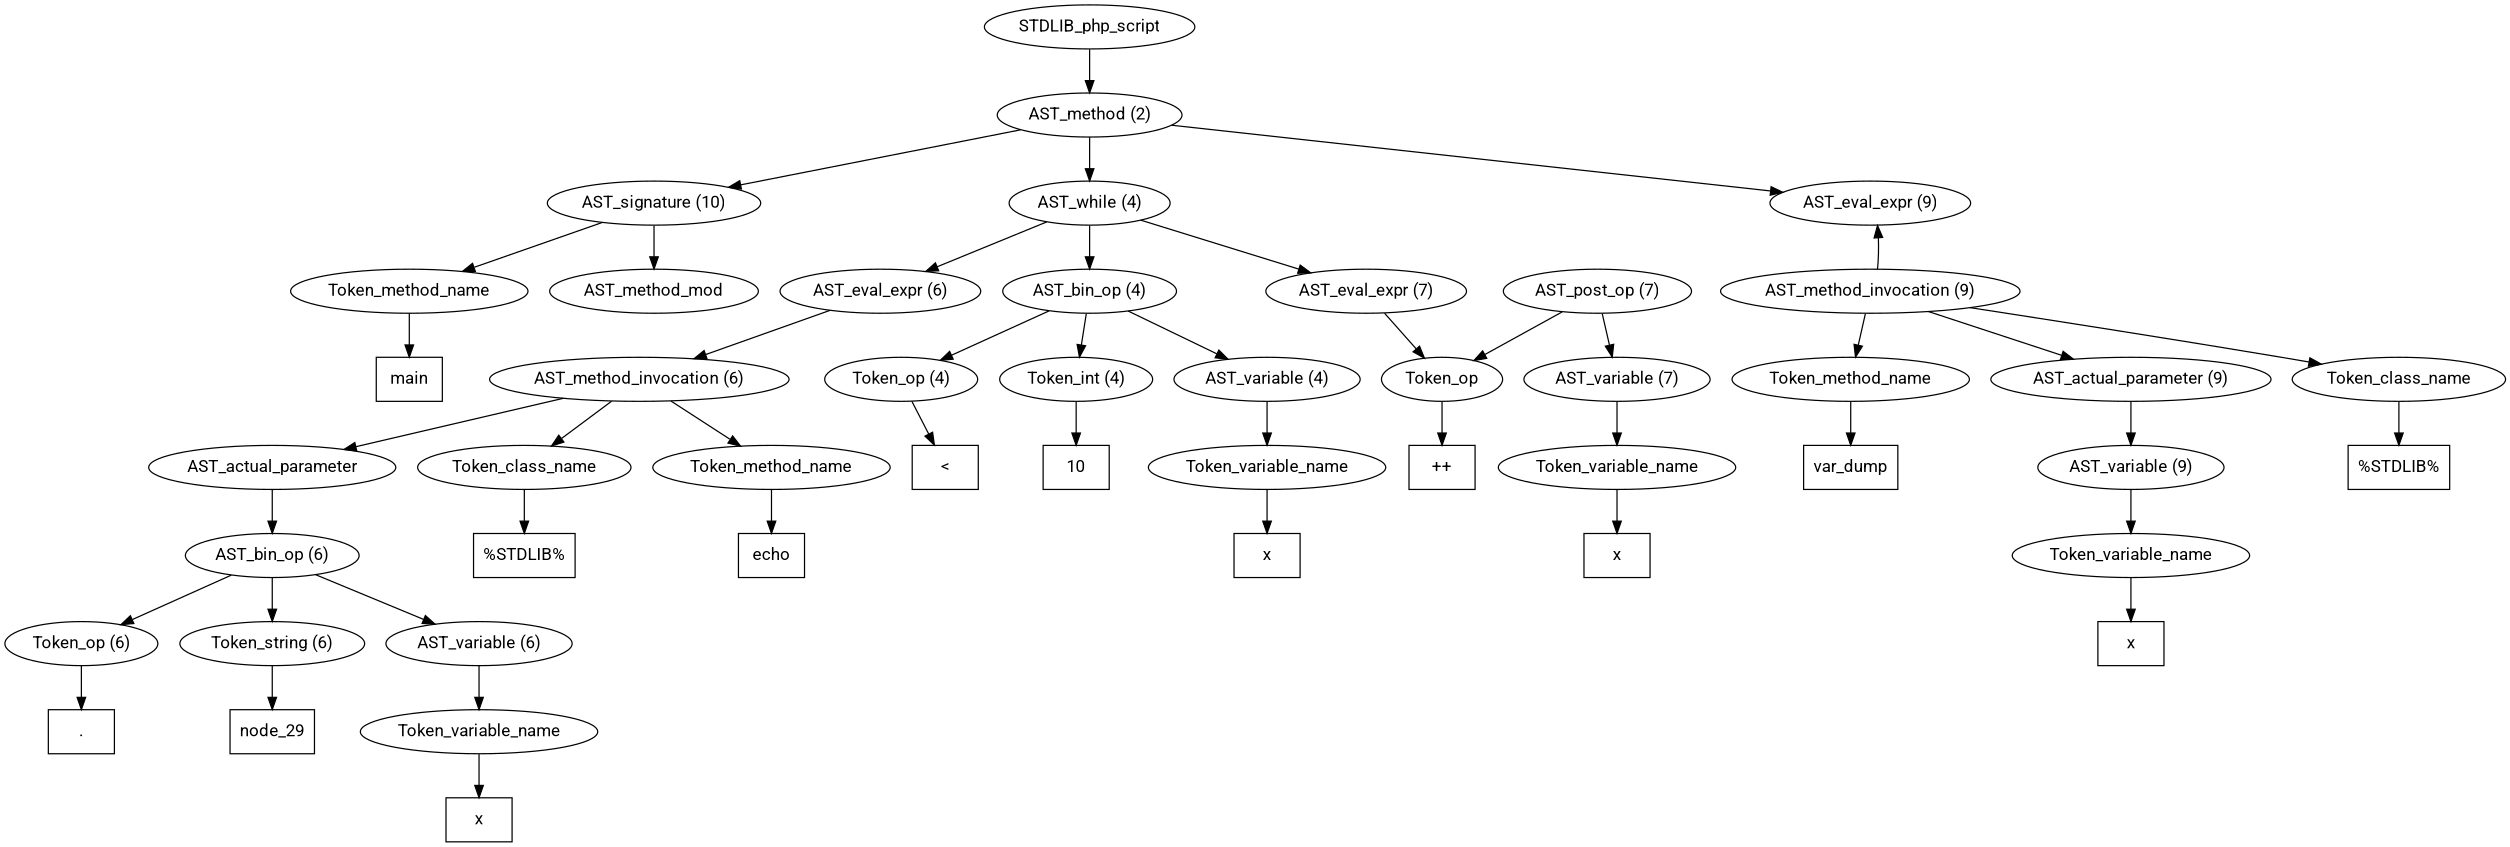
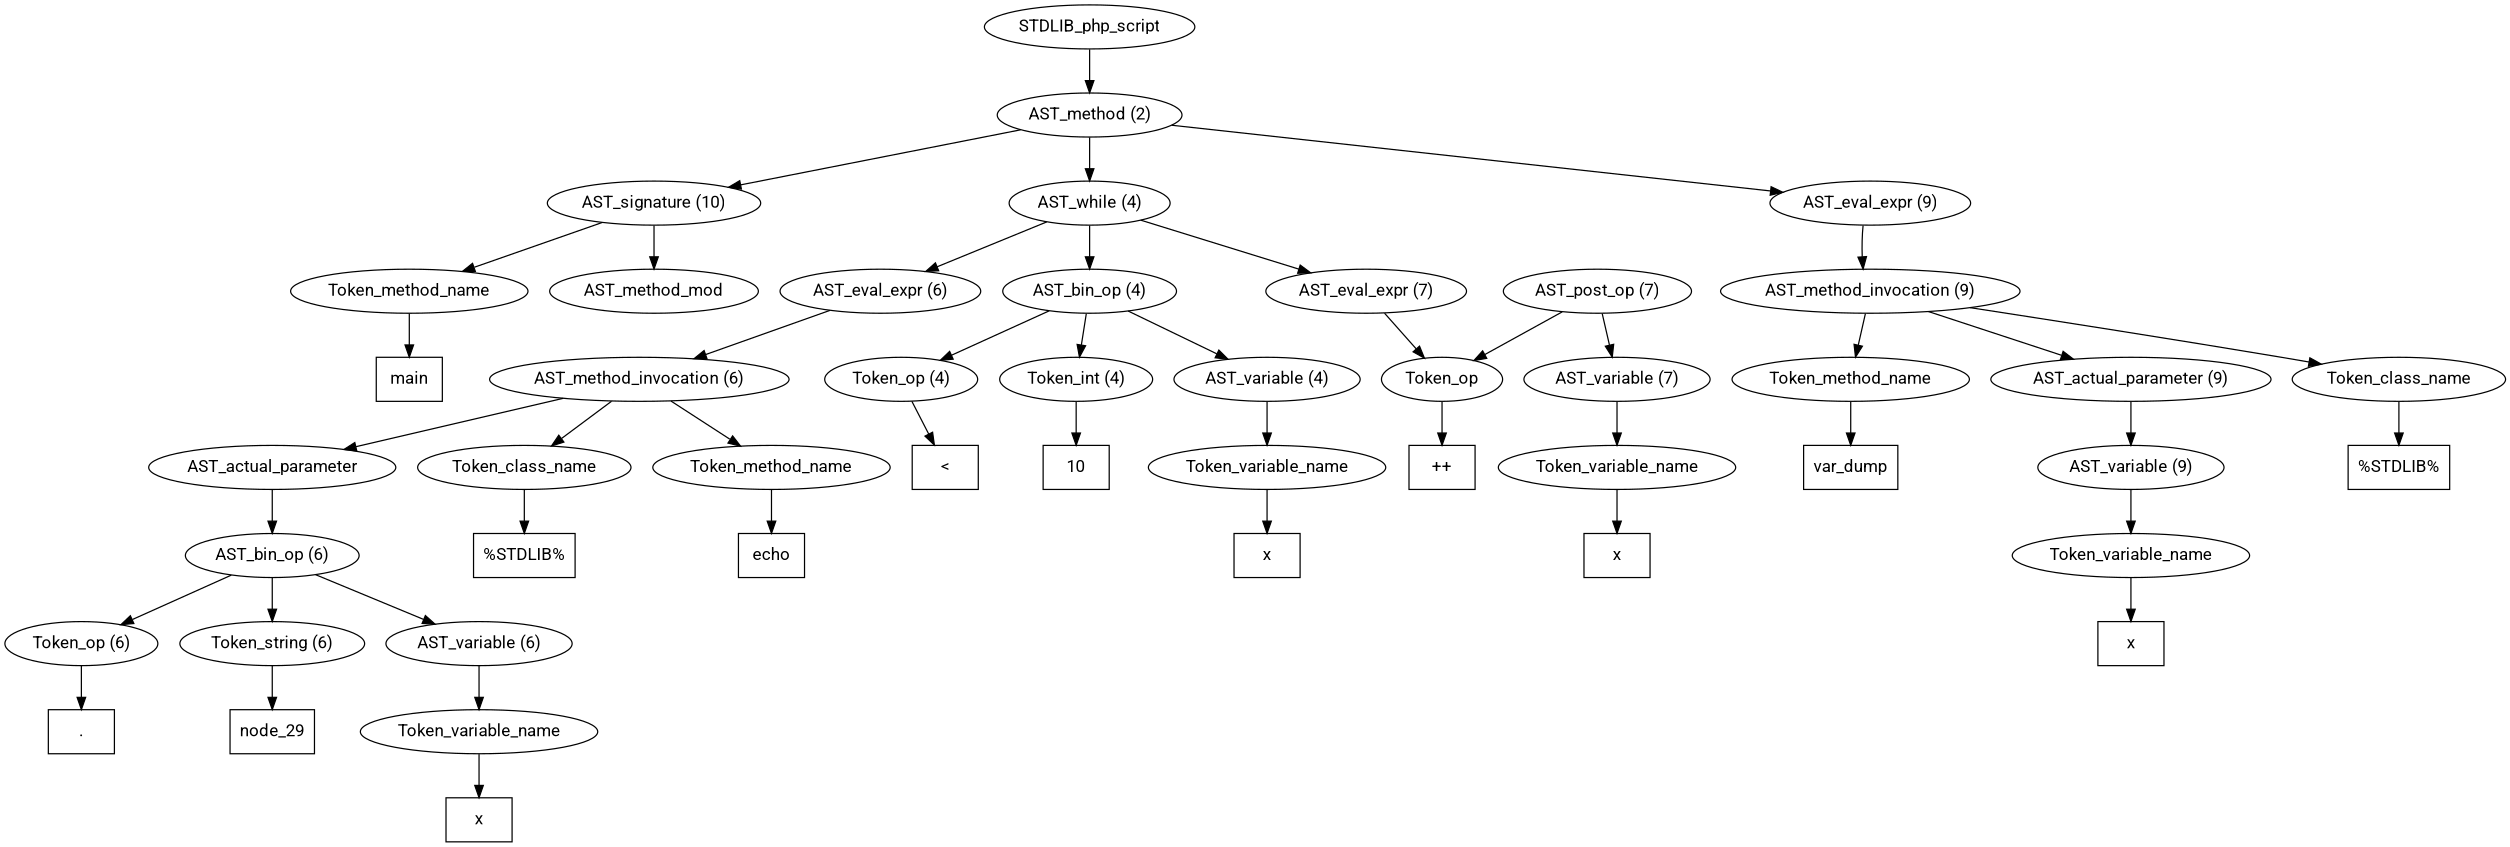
(1878, 253) -> (1862, 241)
